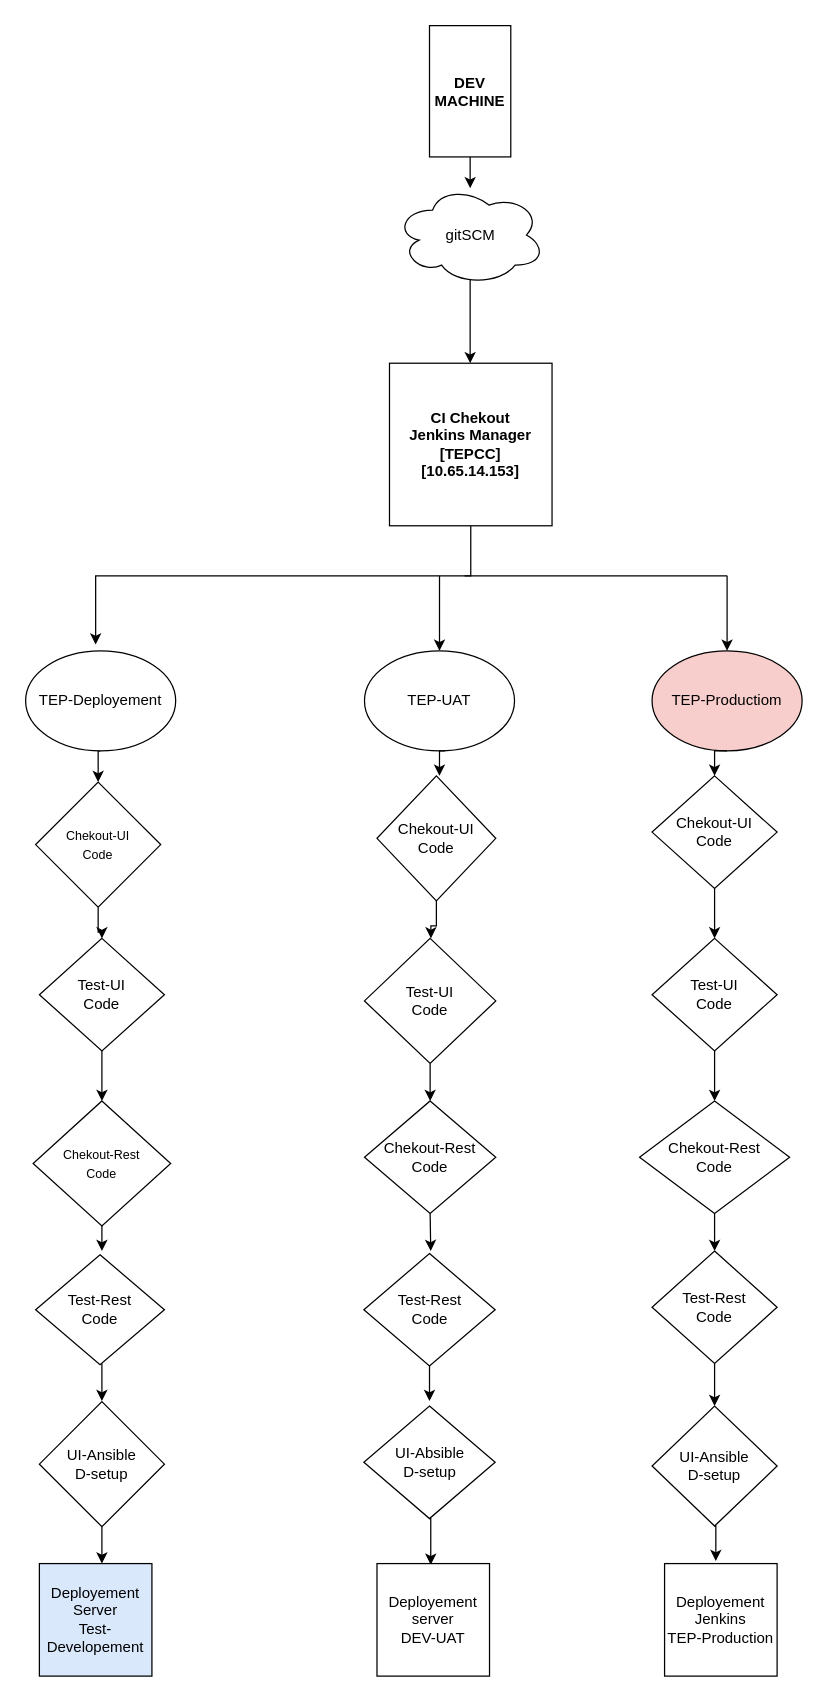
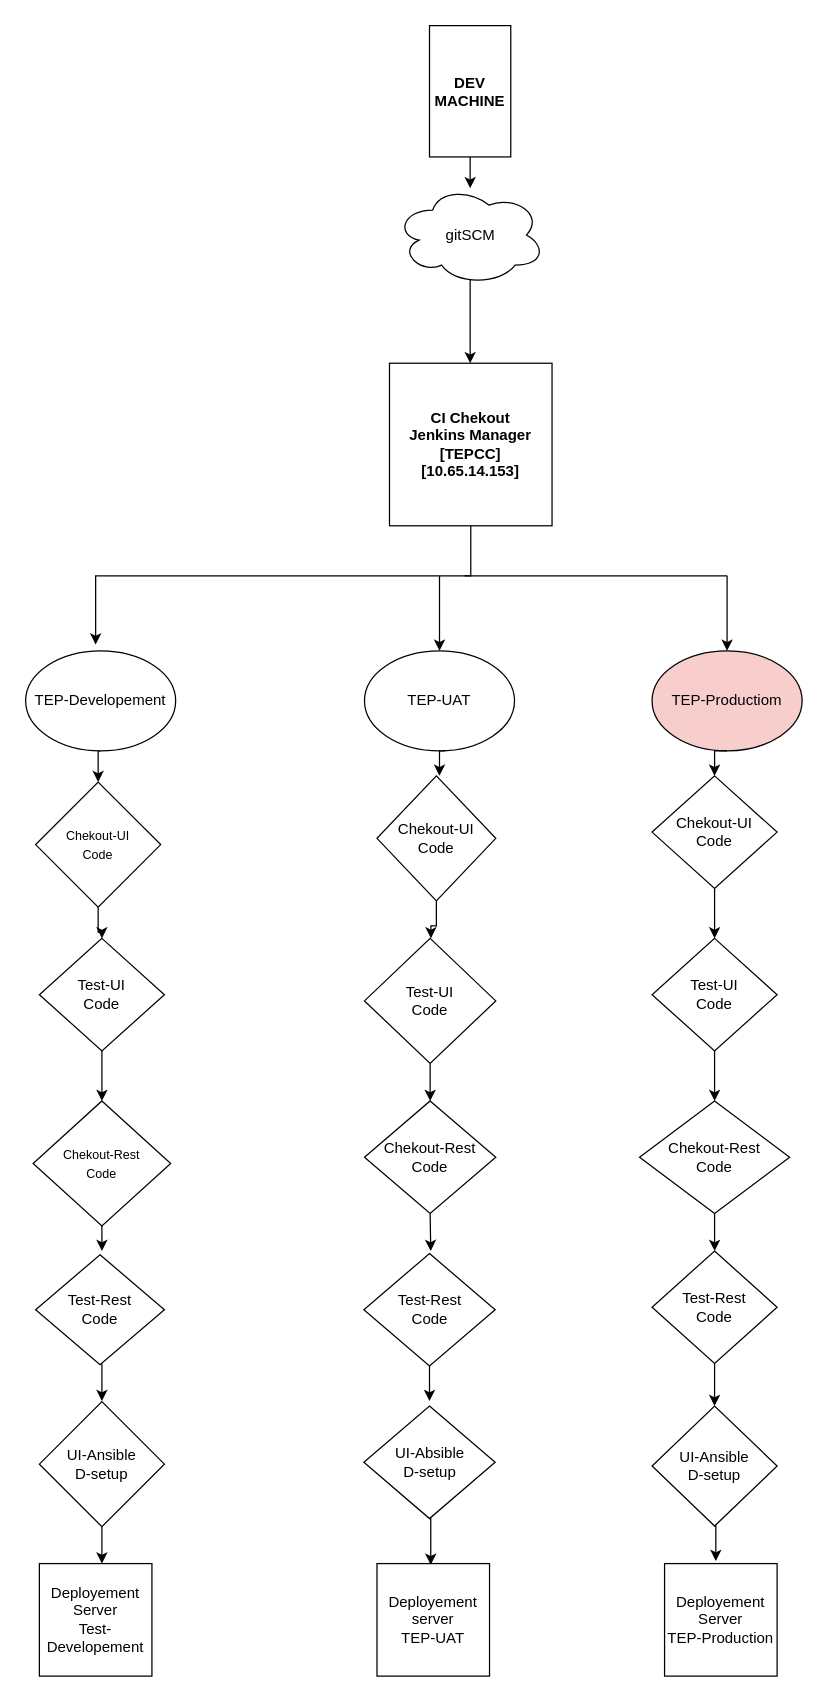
(101, 701) -> (101, 701)
(96, 1619) -> (96, 1619)
(433, 1619) -> (433, 1619)
(721, 1619) -> (721, 1619)
